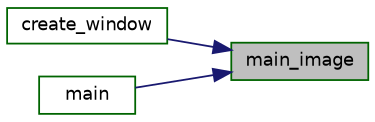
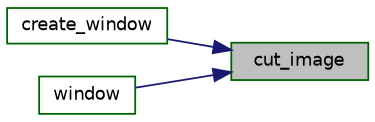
(300, 61) -> (300, 61)
(87, 95) -> (87, 95)
